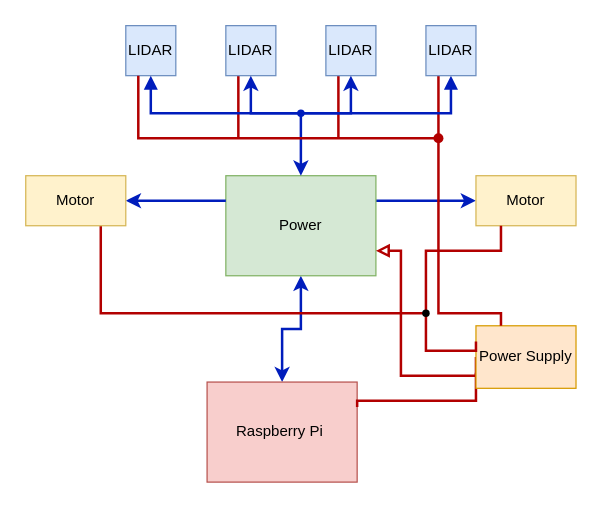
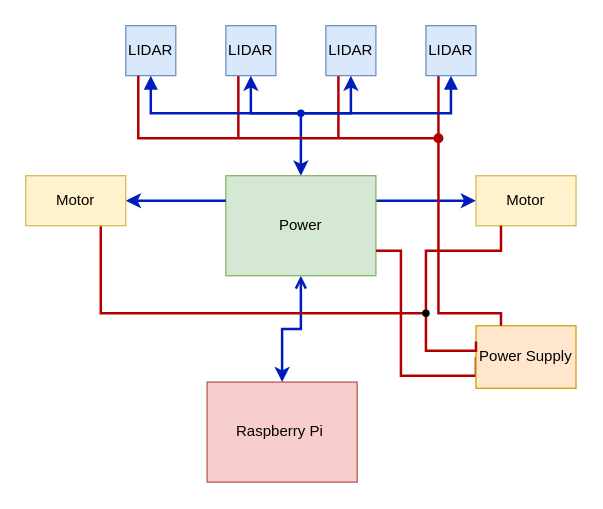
(390, 251) -> (384, 251)
(301, 288) -> (301, 287)
(420, 401) -> none
